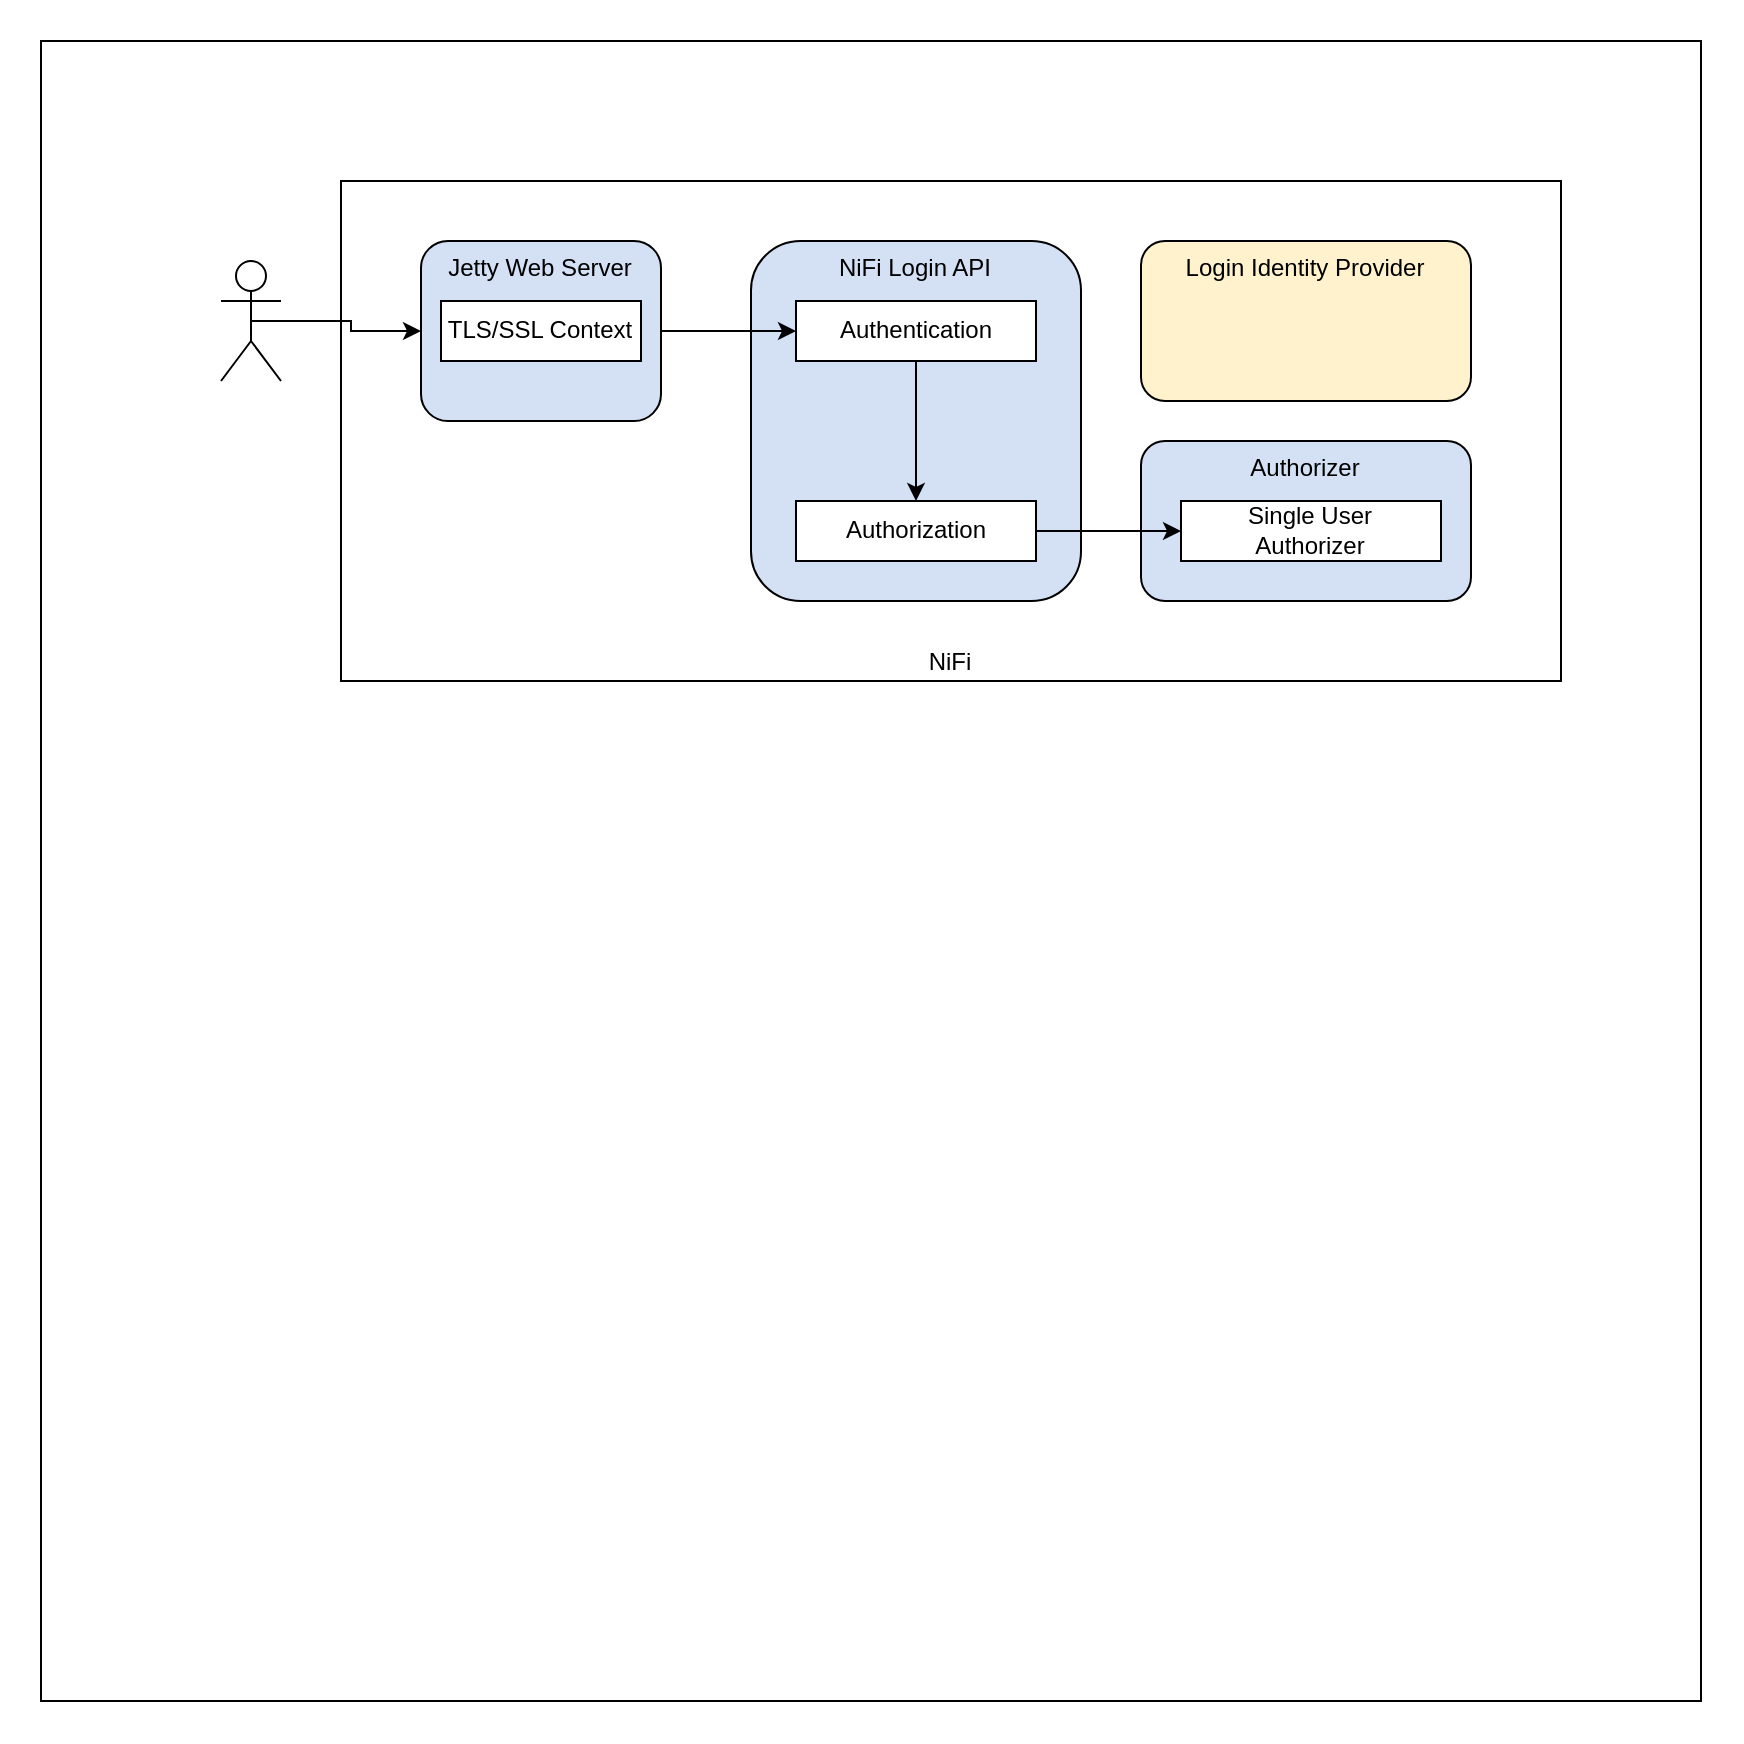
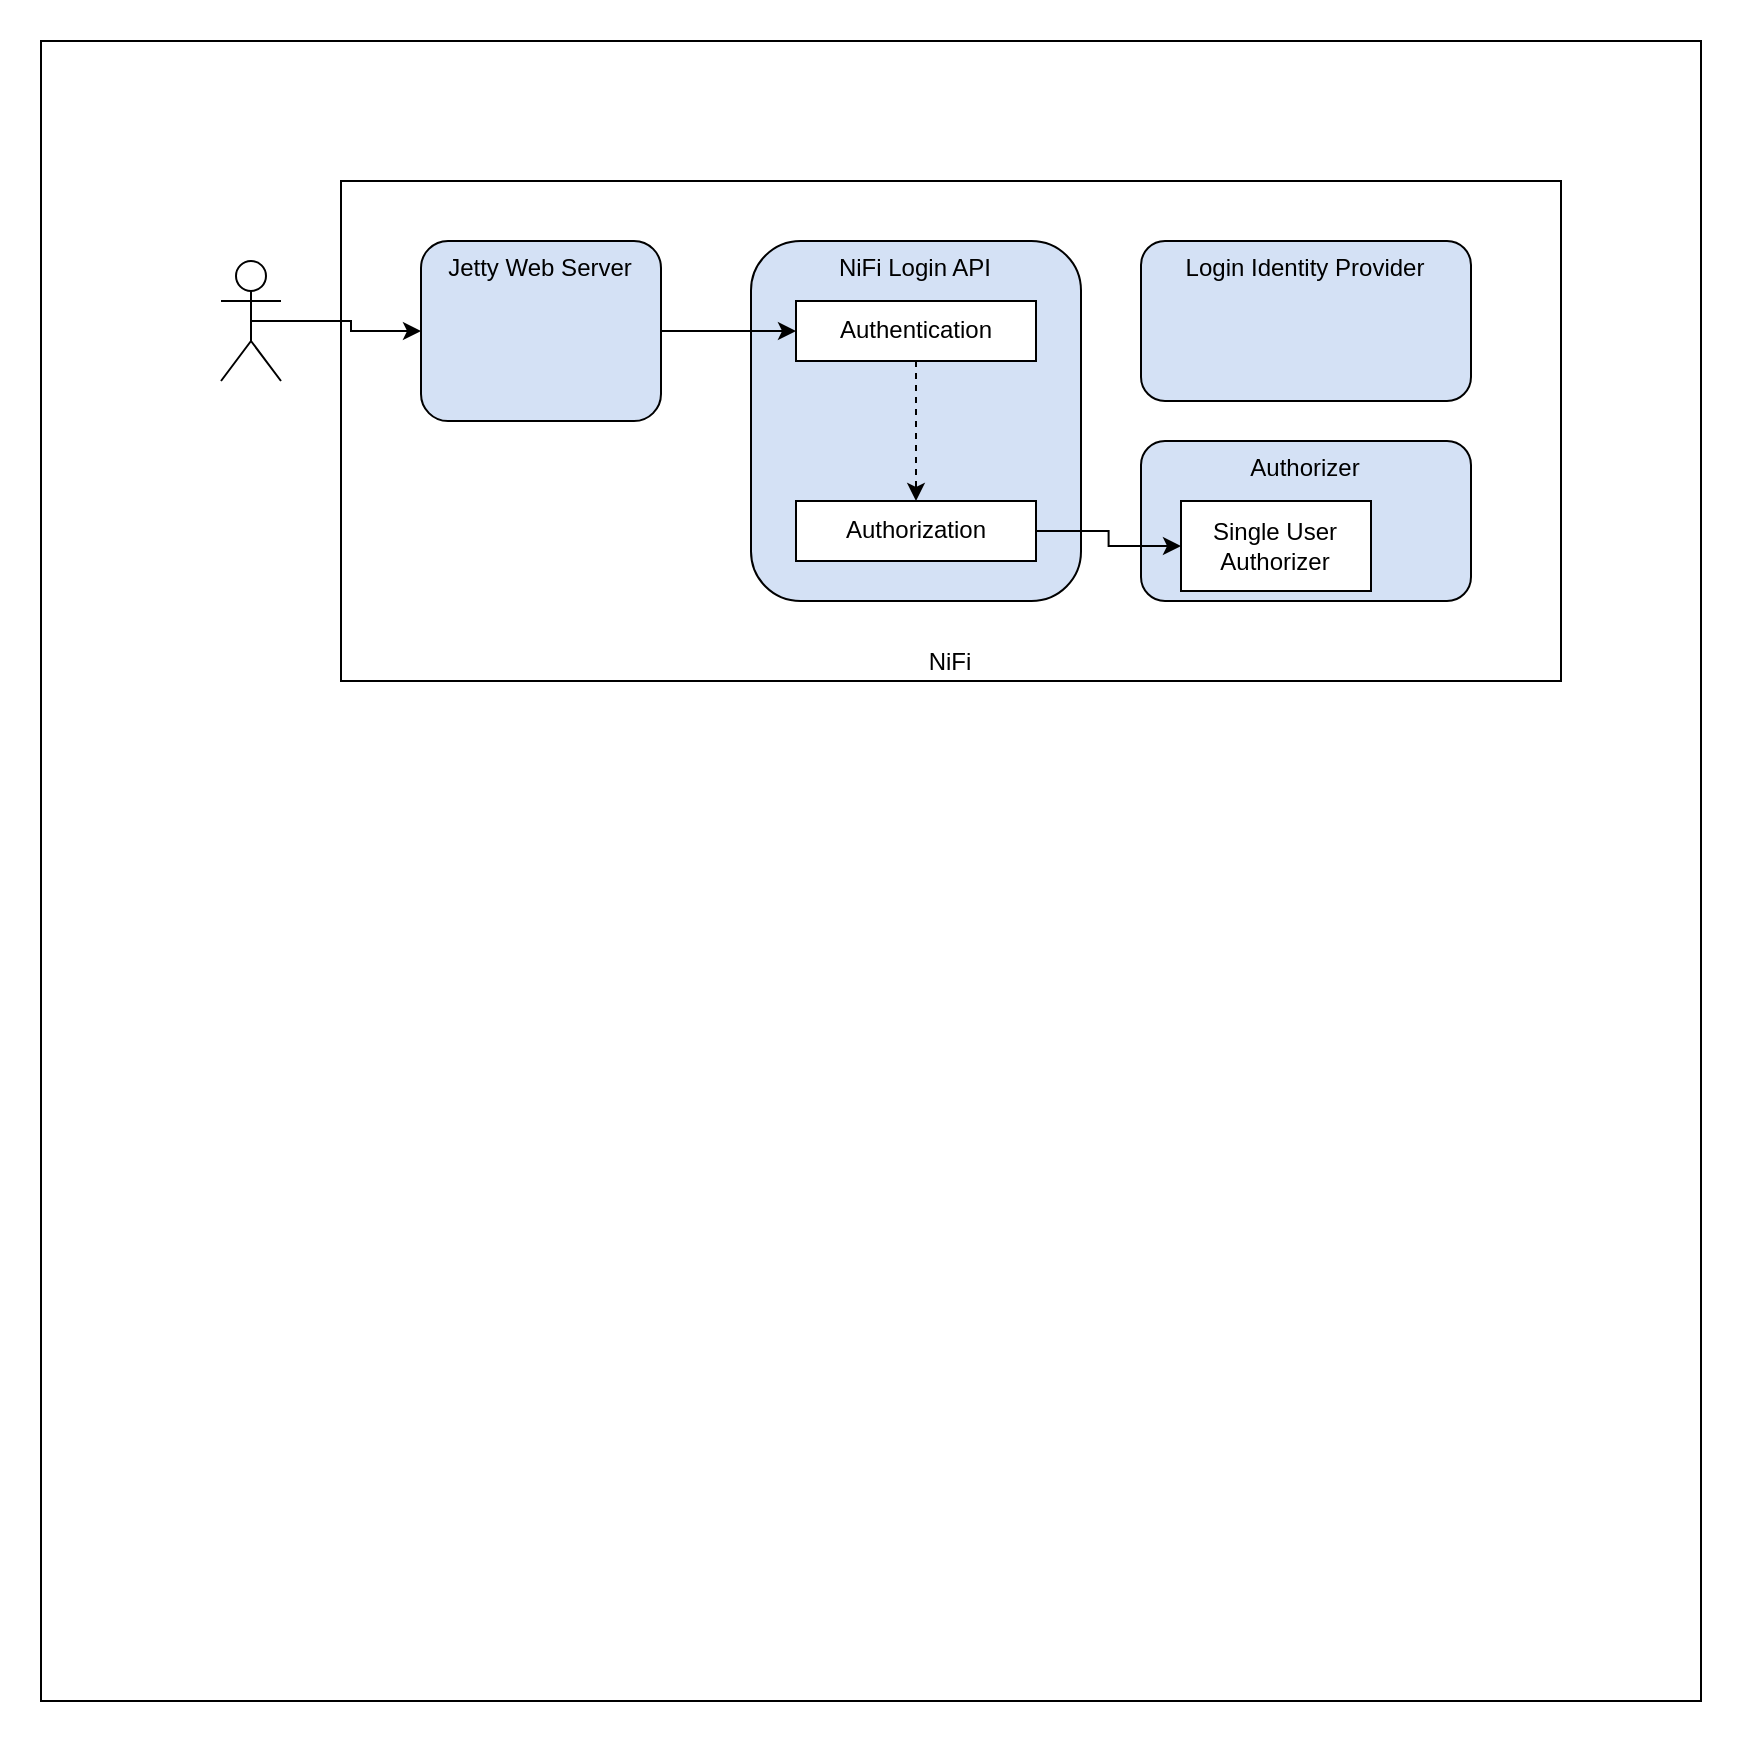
(1306, 321) -> (1306, 321)
(541, 331) -> none
(916, 422) -> (916, 422)
(1311, 531) -> (1276, 546)
